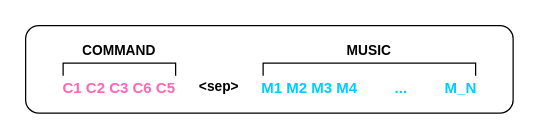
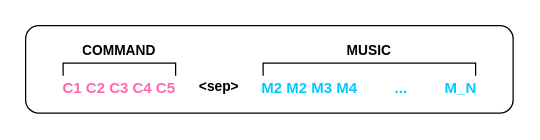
(119, 88) -> (119, 88)
(369, 88) -> (369, 88)
